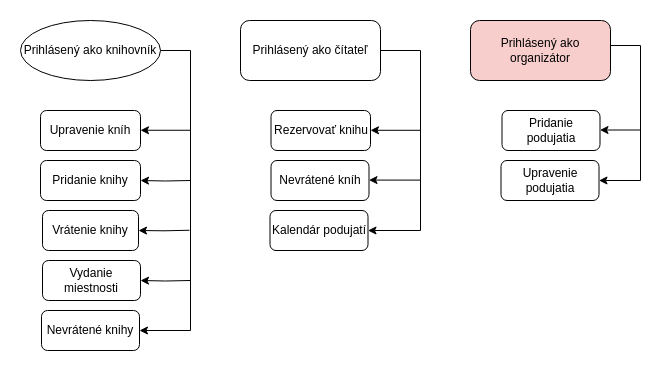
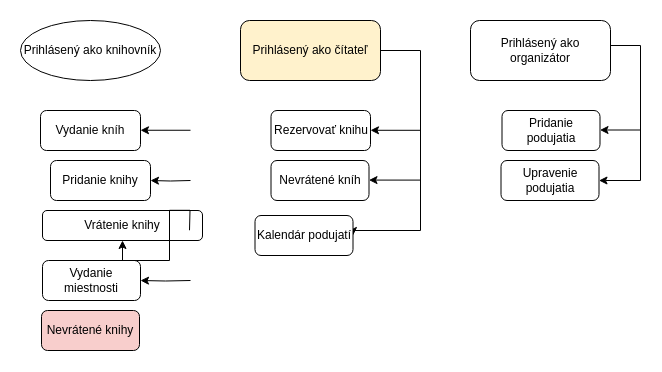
(311, 51) -> (311, 51)
(541, 51) -> (541, 51)
(191, 115) -> none
(91, 131) -> (91, 131)
(91, 181) -> (101, 181)
(91, 231) -> (123, 226)
(319, 231) -> (304, 236)
(91, 331) -> (91, 331)
